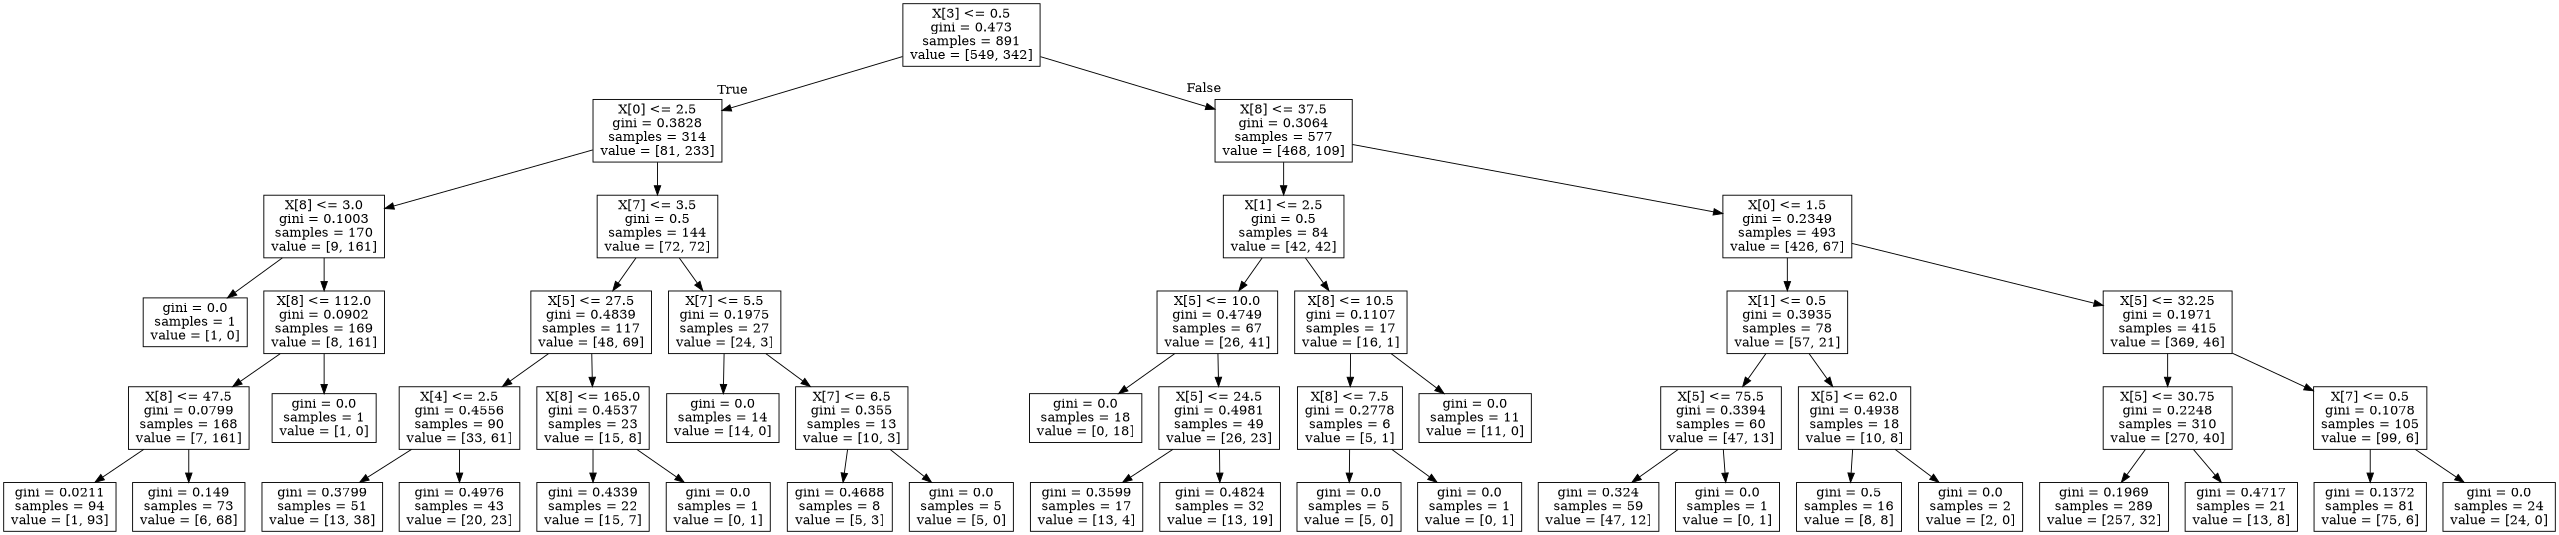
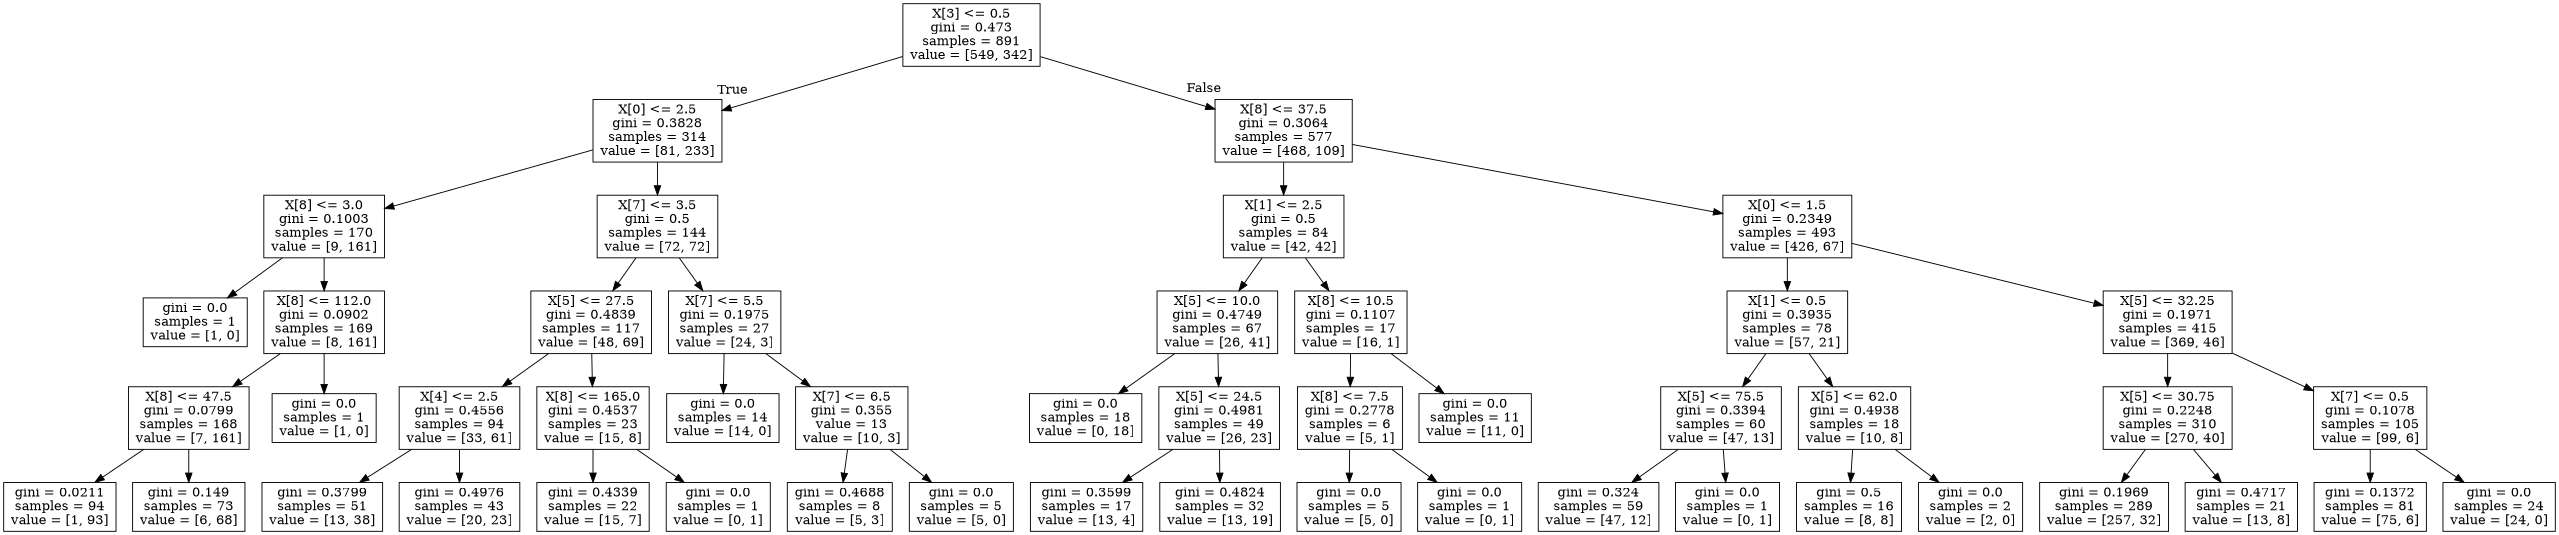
(459, 418) -> (459, 418)
(852, 418) -> (852, 418)
